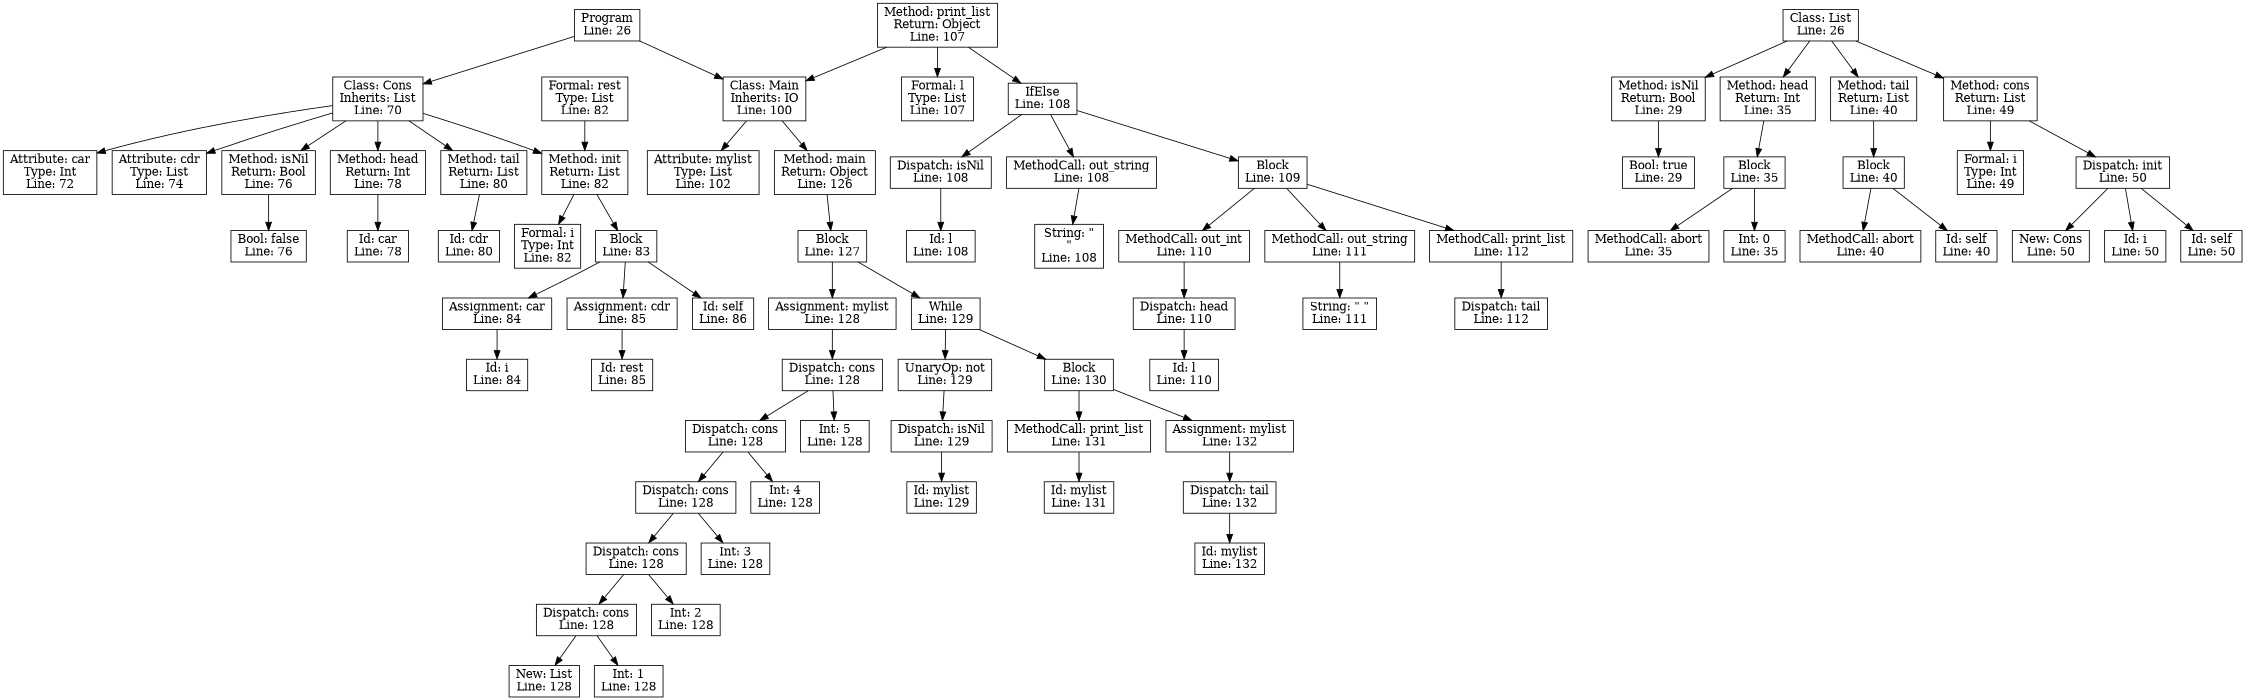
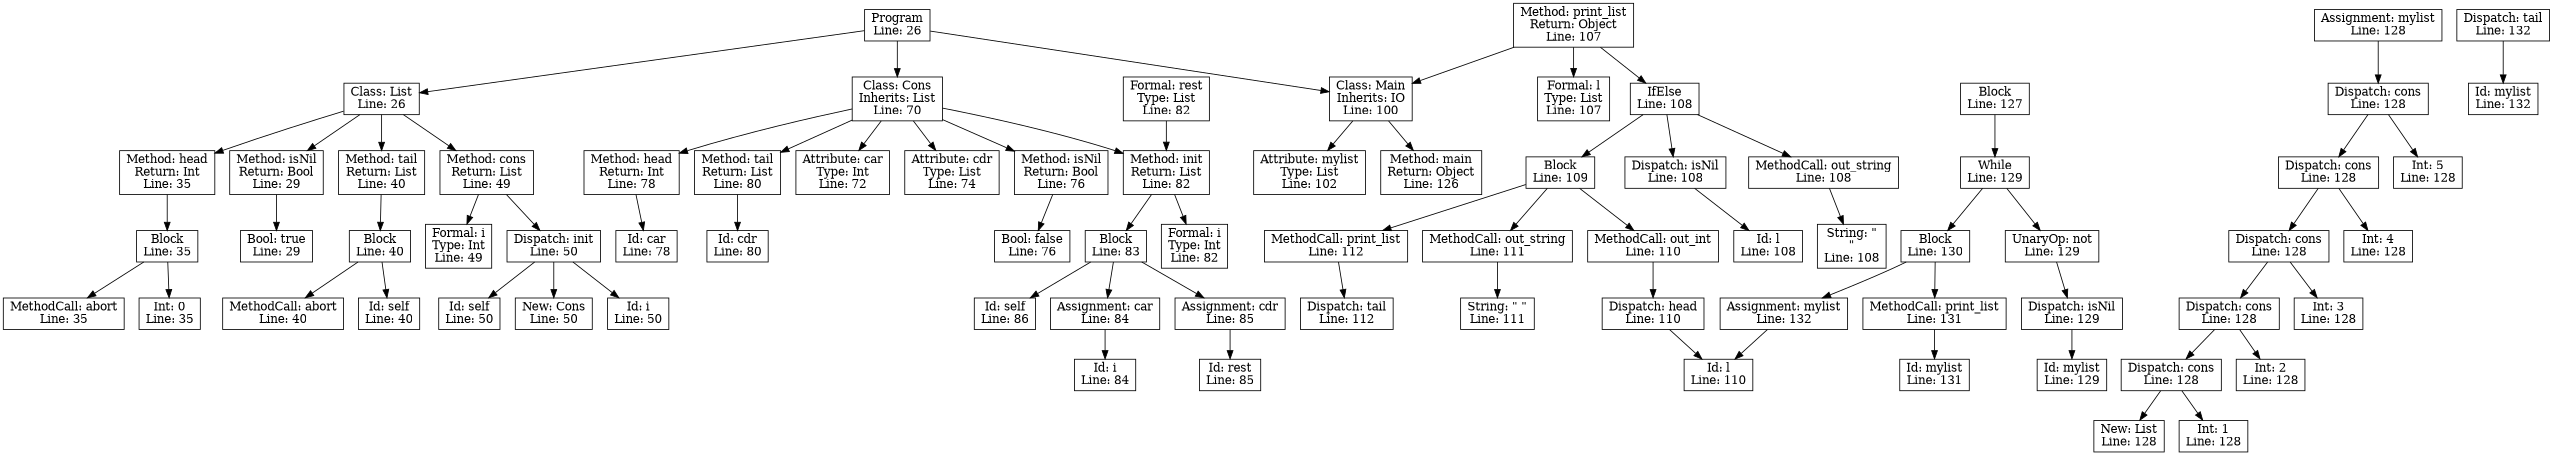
none -> (646, 61)
(828, 208) -> none
(832, 276) -> none
(1230, 463) -> (1754, 341)
